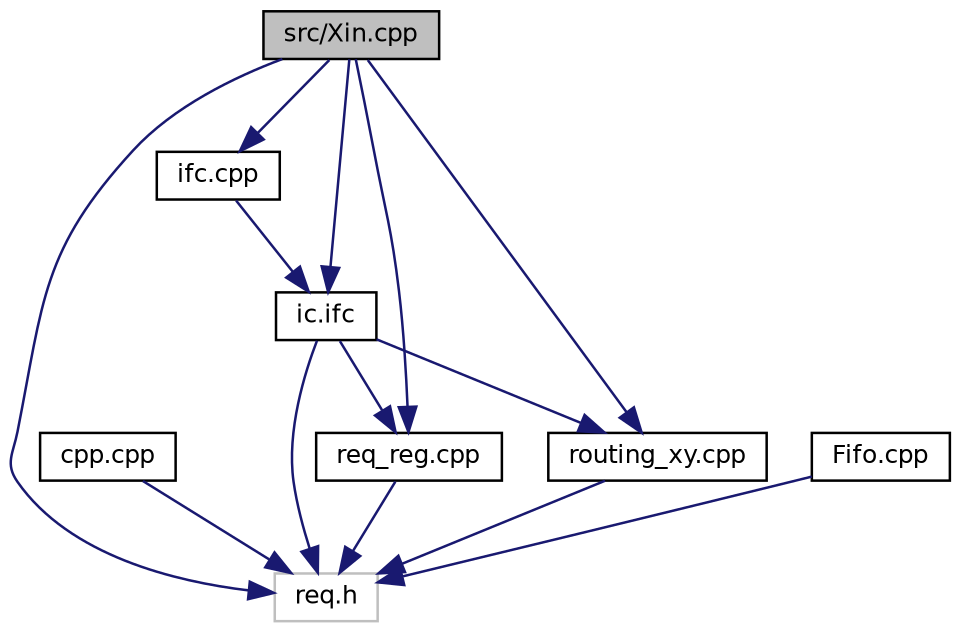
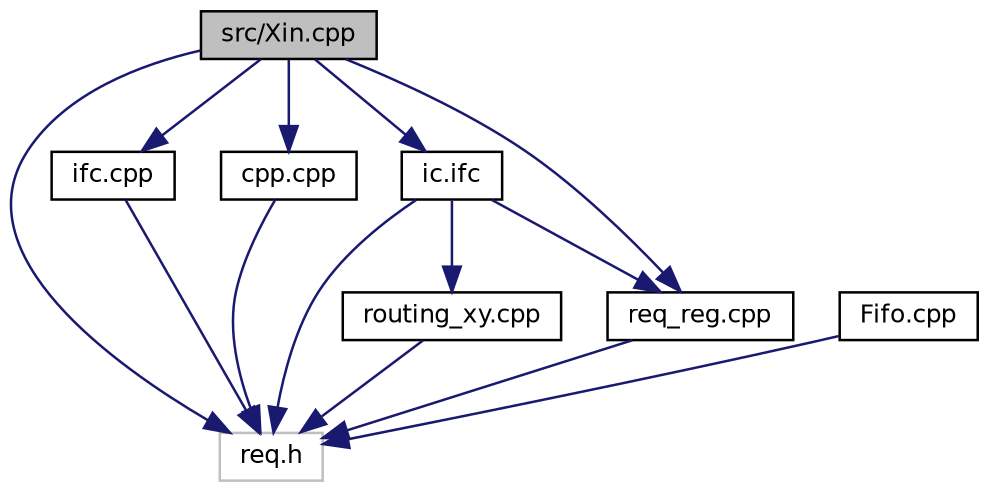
(265, 236) -> (186, 305)
(497, 236) -> (289, 93)
